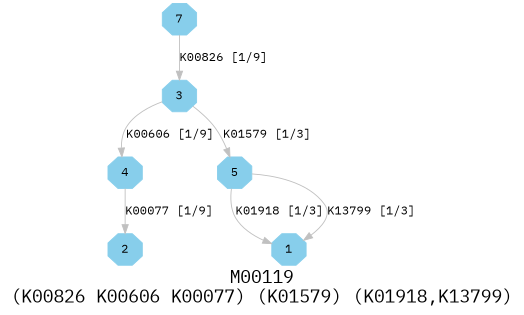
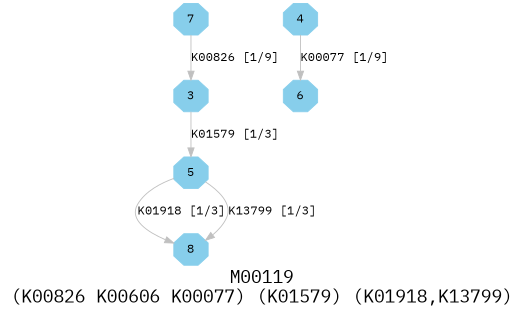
(134, 118) -> none
(125, 249) -> (300, 96)
(289, 249) -> (191, 249)
